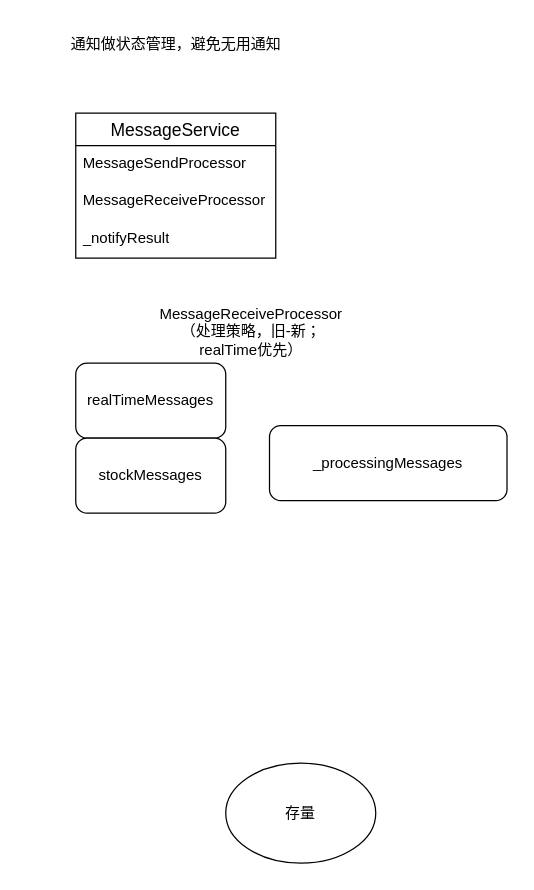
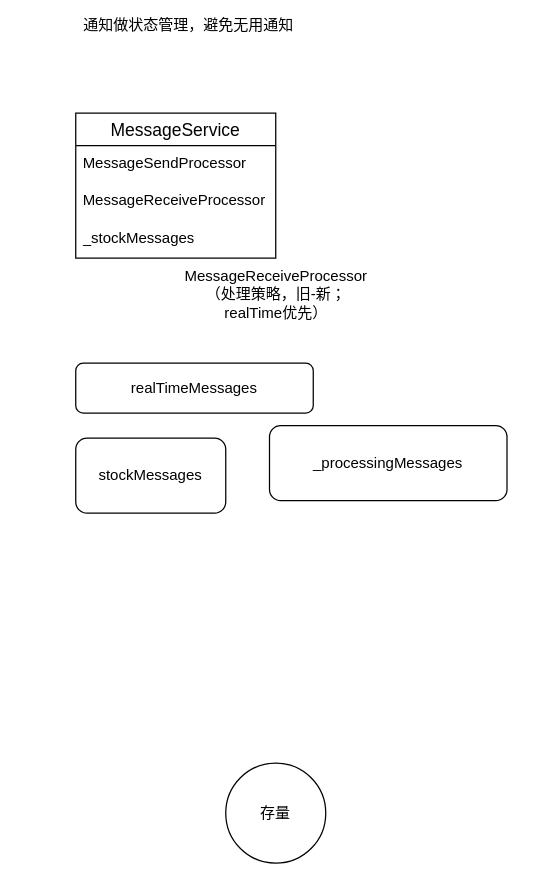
(176, 44) -> (188, 26)
(134, 238) -> (142, 238)
(251, 332) -> (276, 294)
(151, 401) -> (194, 388)
(301, 813) -> (276, 813)
